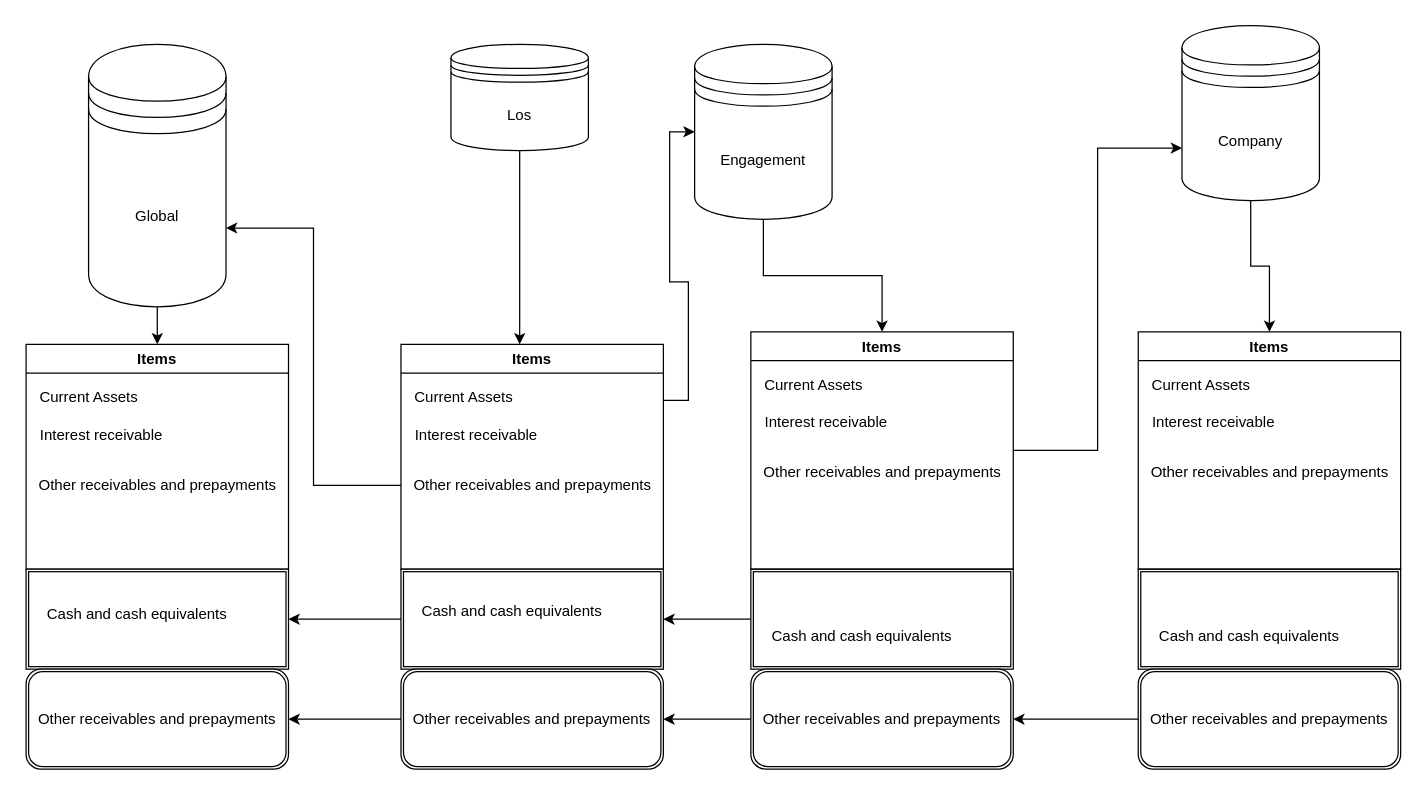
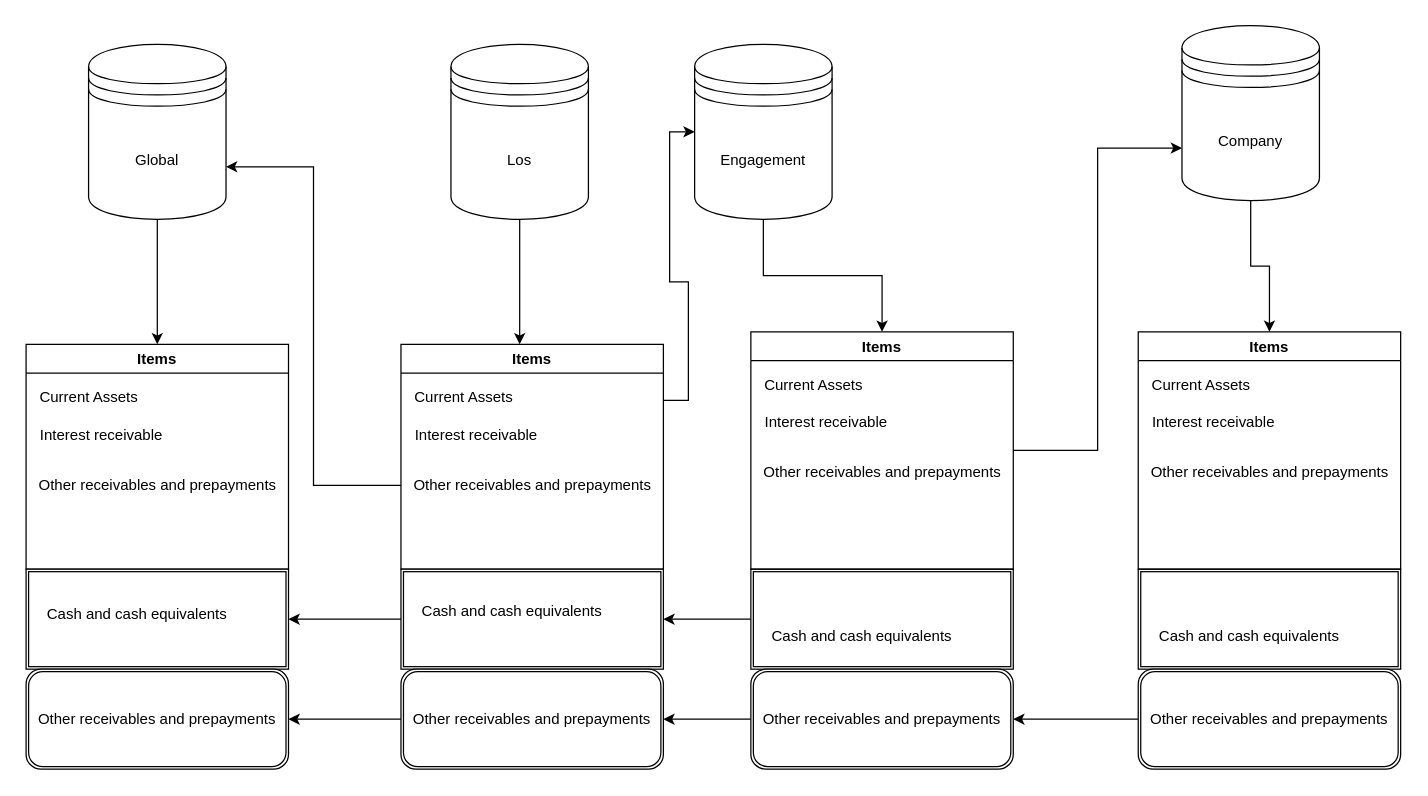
(519, 98) -> (519, 132)
(157, 176) -> (157, 132)
